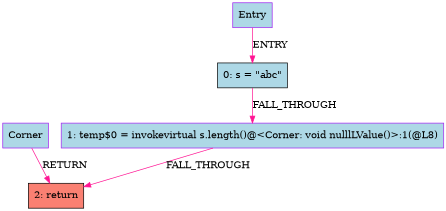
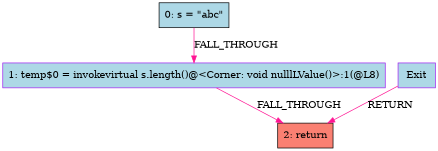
(252, 15) -> none
(26, 136) -> (417, 75)
